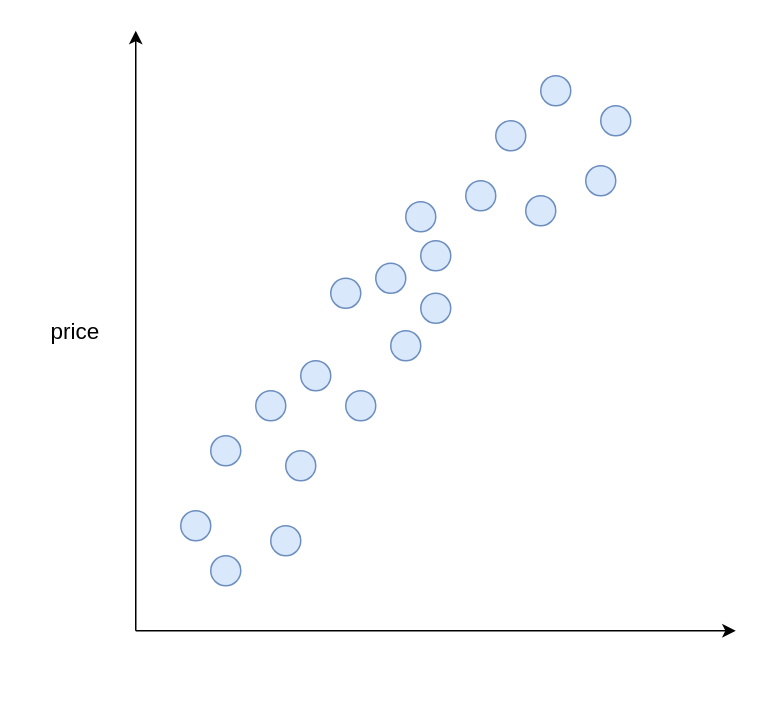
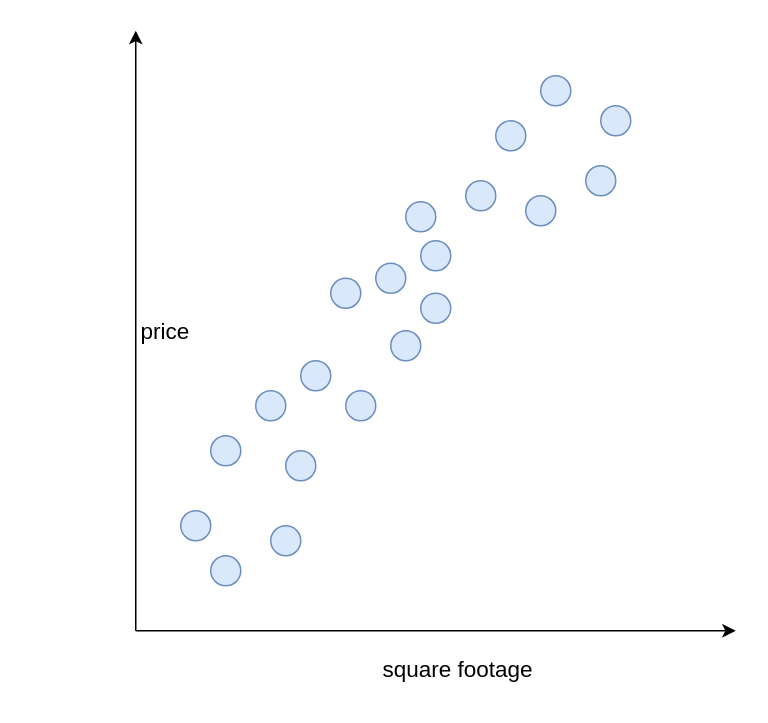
(76, 331) -> (166, 331)
none -> (458, 668)
